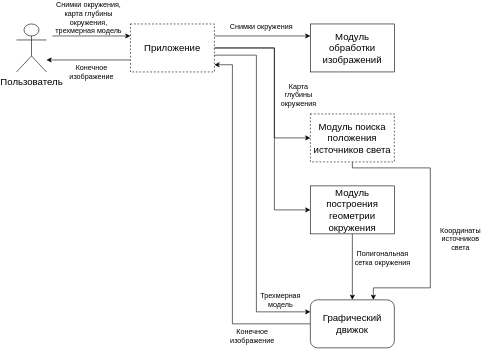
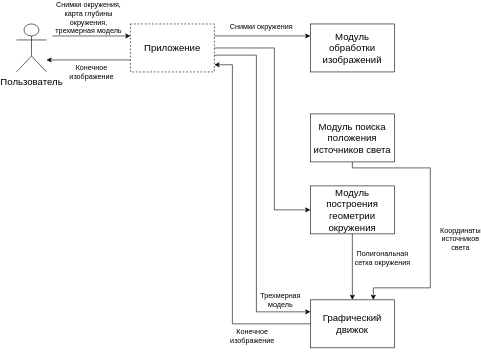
(305, 138) -> none
(353, 138) -> (353, 138)
(353, 324) -> (353, 324)
